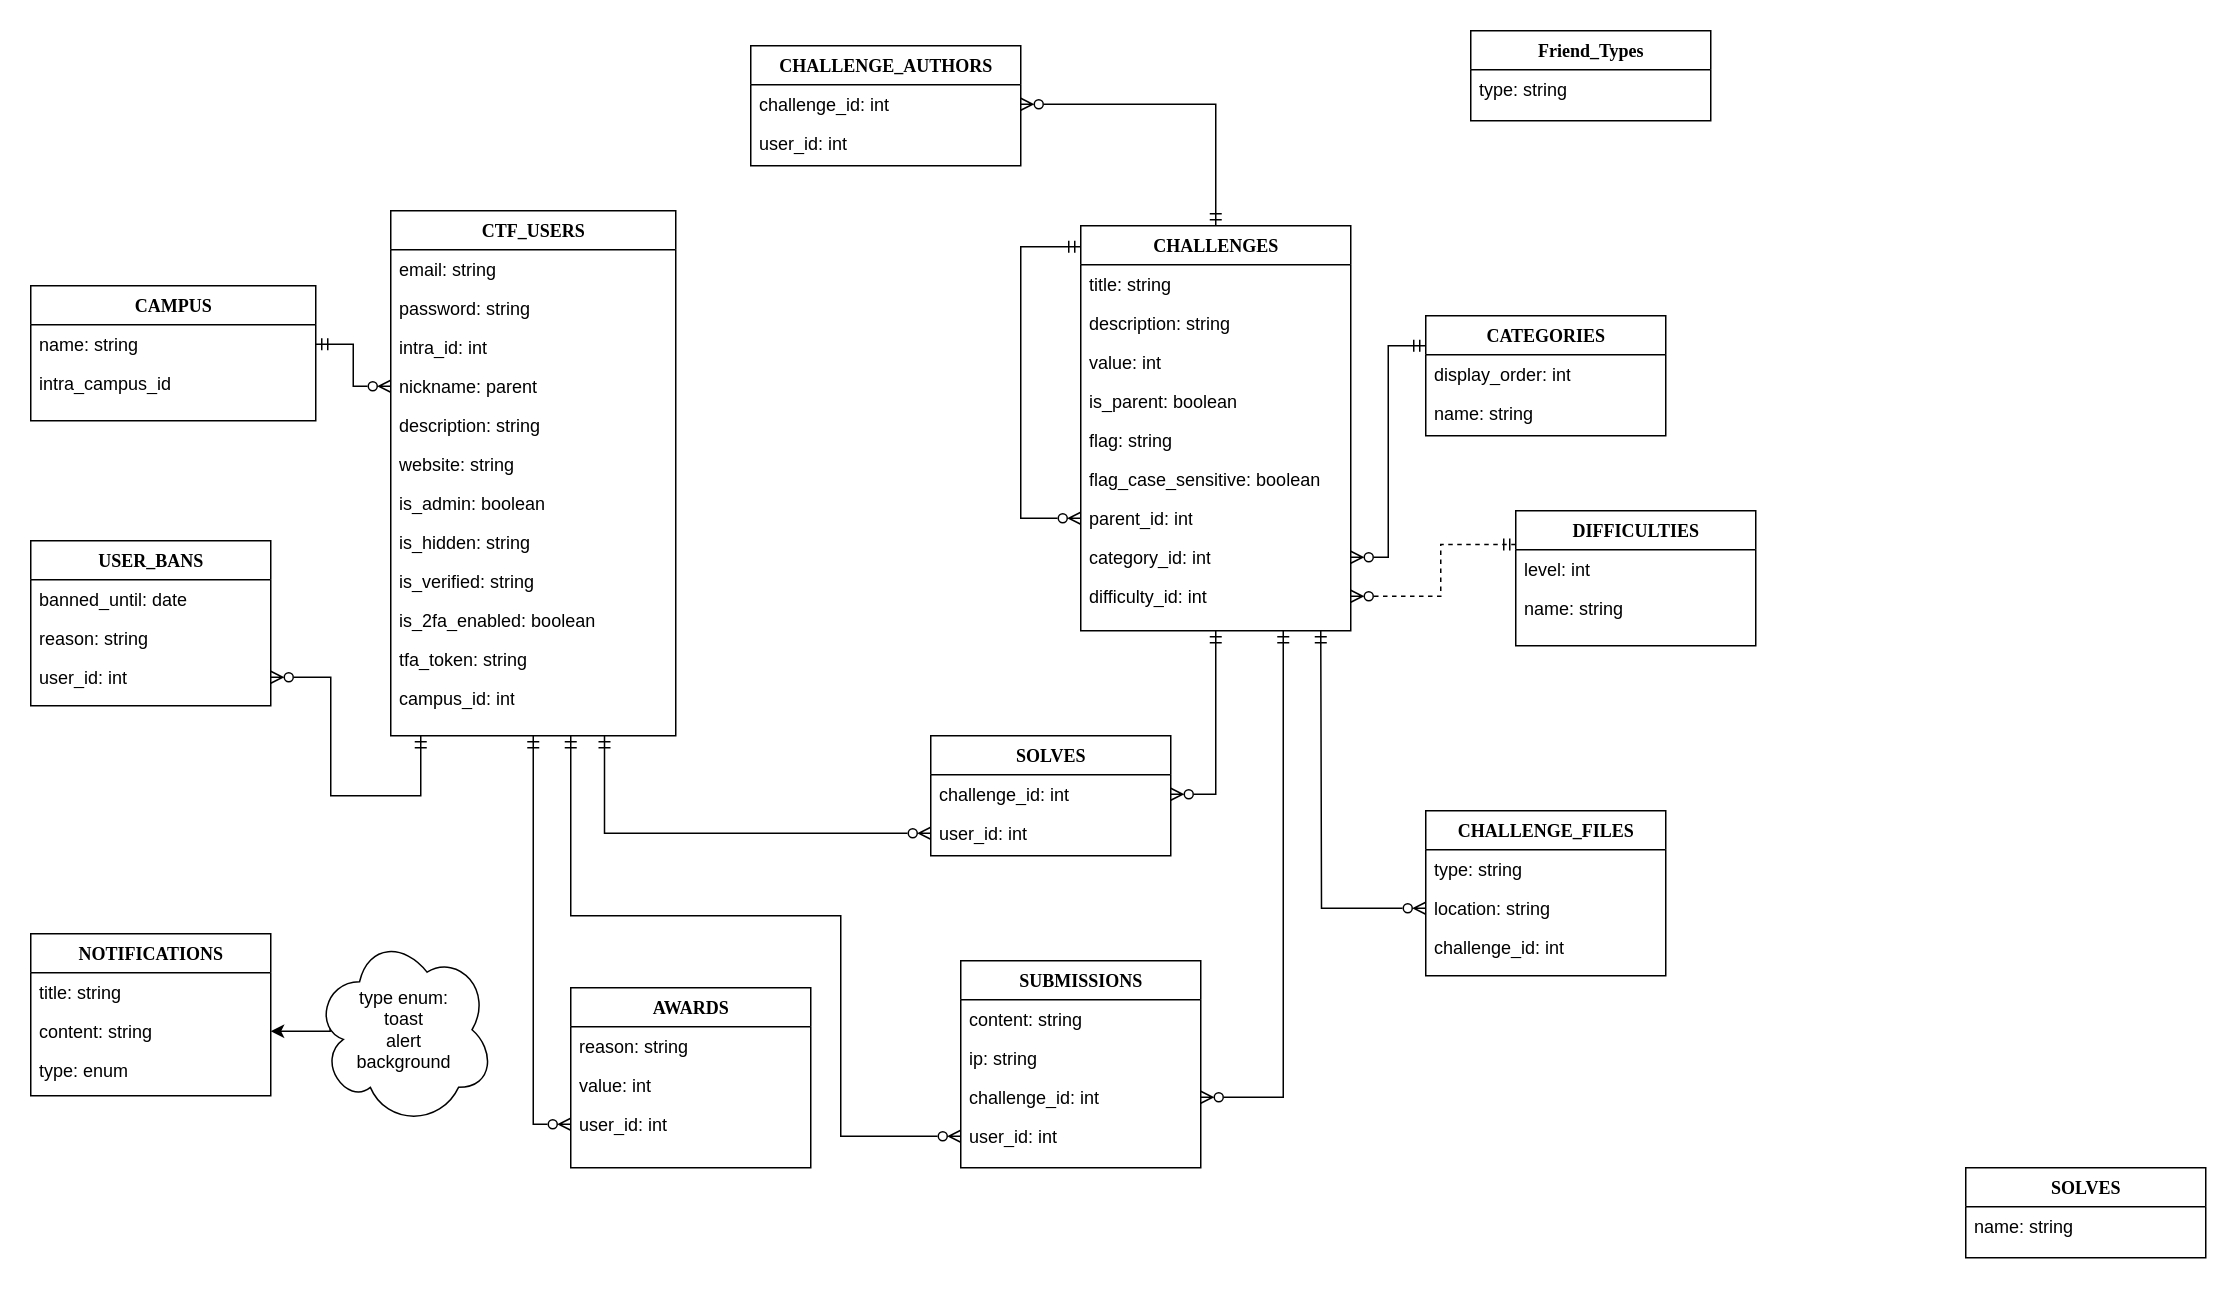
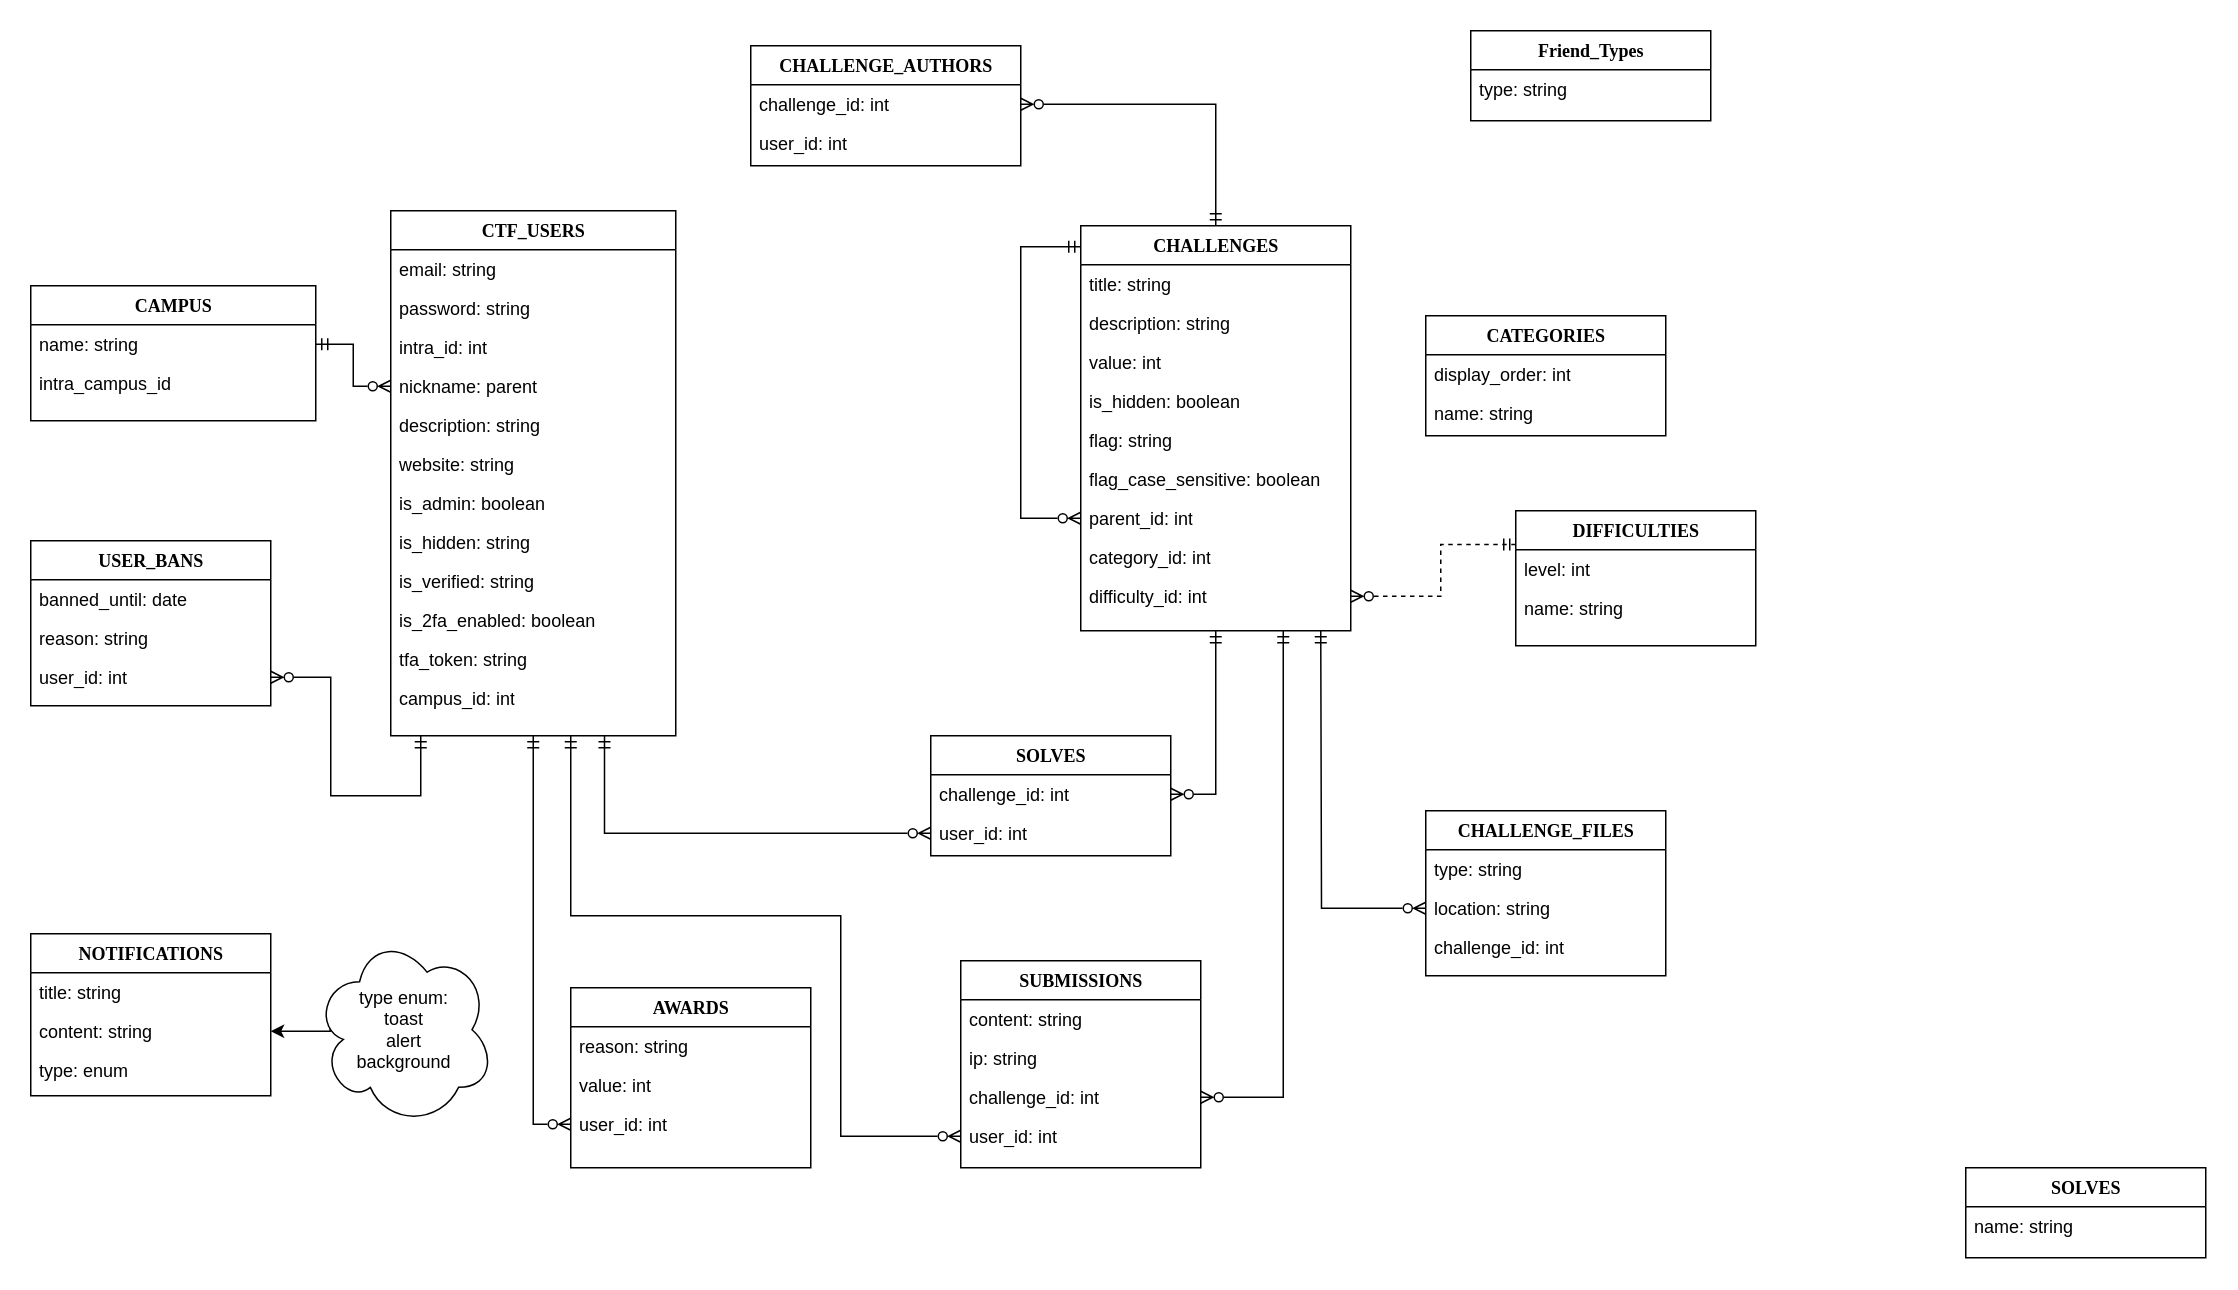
(1171, 403) -> (1169, 403)
(1388, 442) -> none
